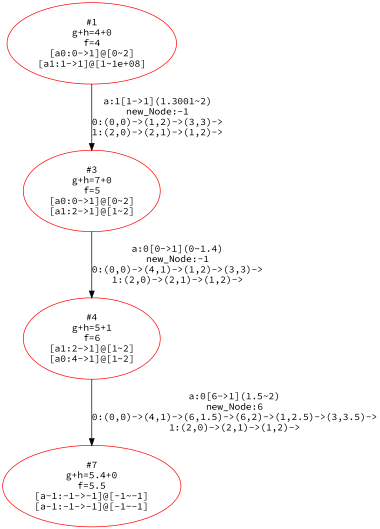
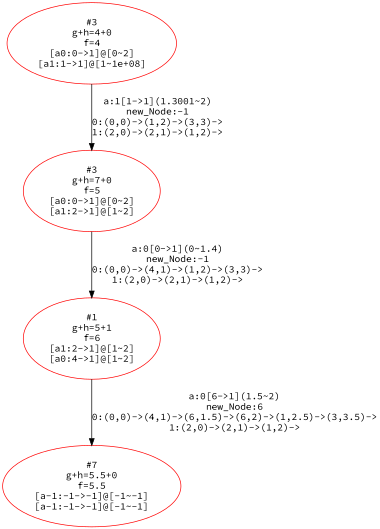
(92, 43) -> (92, 43)
(92, 339) -> (92, 339)
(92, 486) -> (92, 486)
